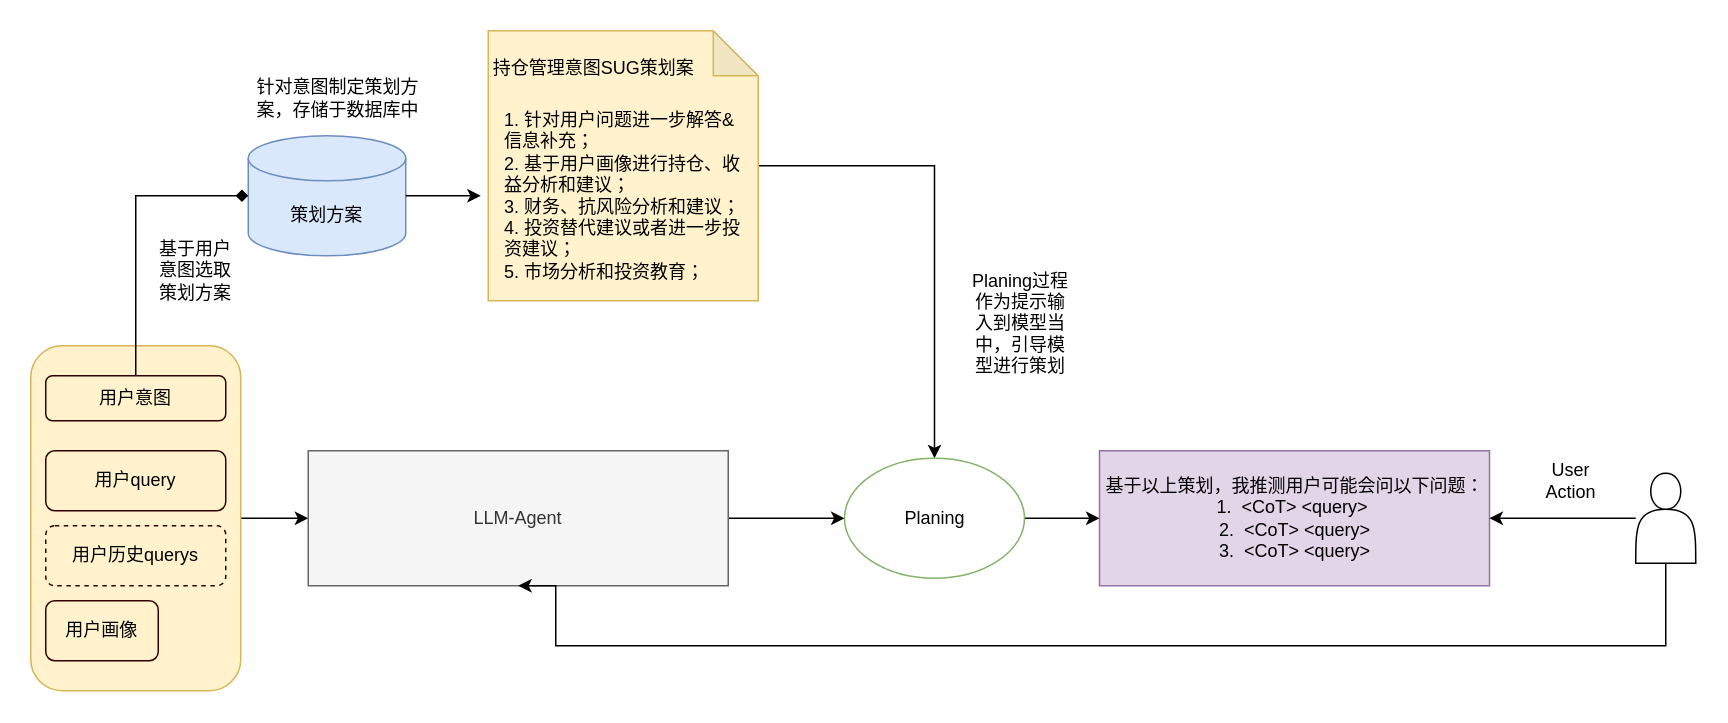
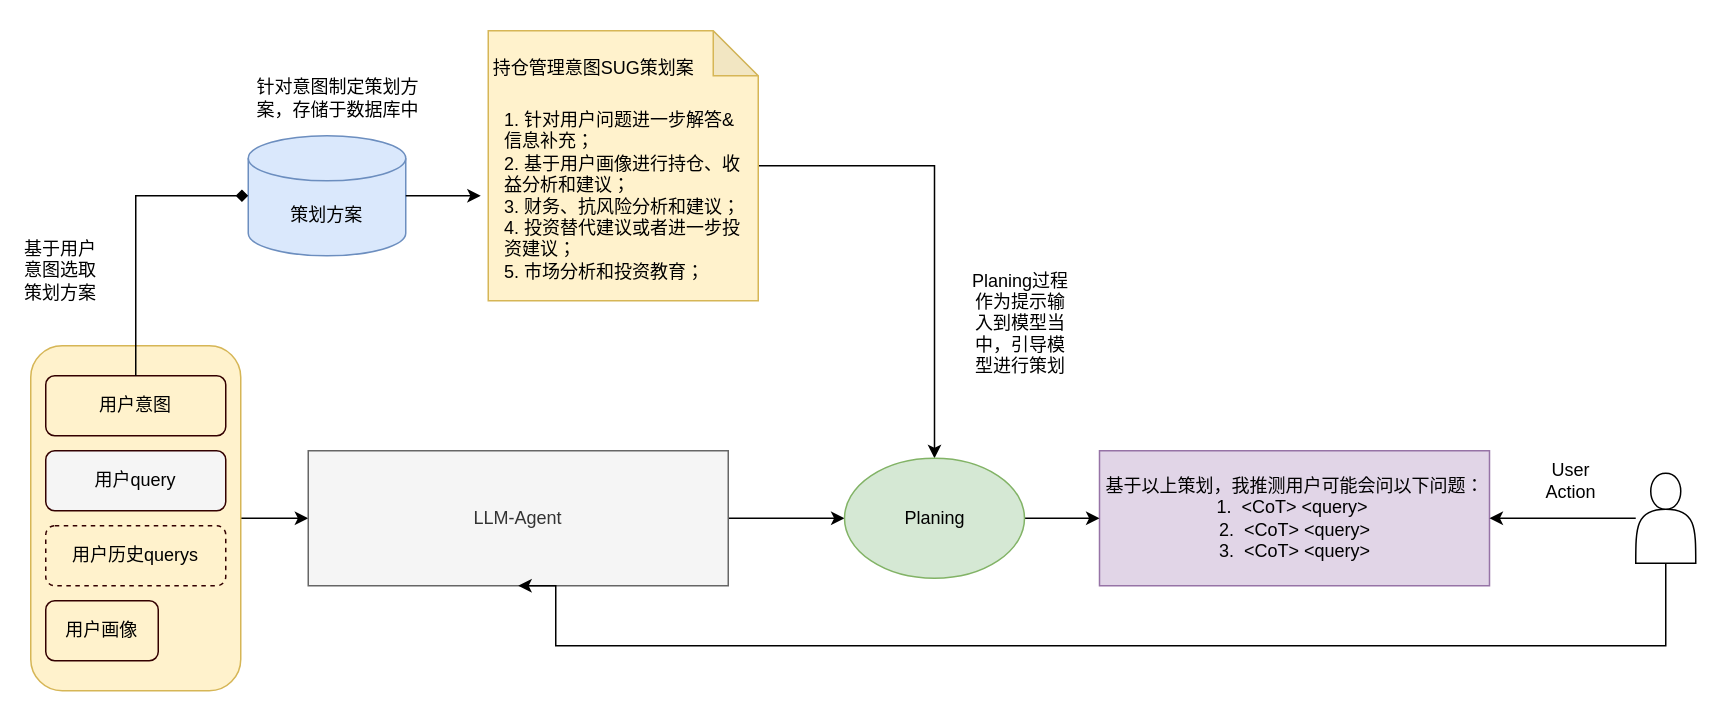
(196, 271) -> (61, 271)
(136, 398) -> (136, 406)
(136, 481) -> (136, 481)
(935, 518) -> (935, 518)
